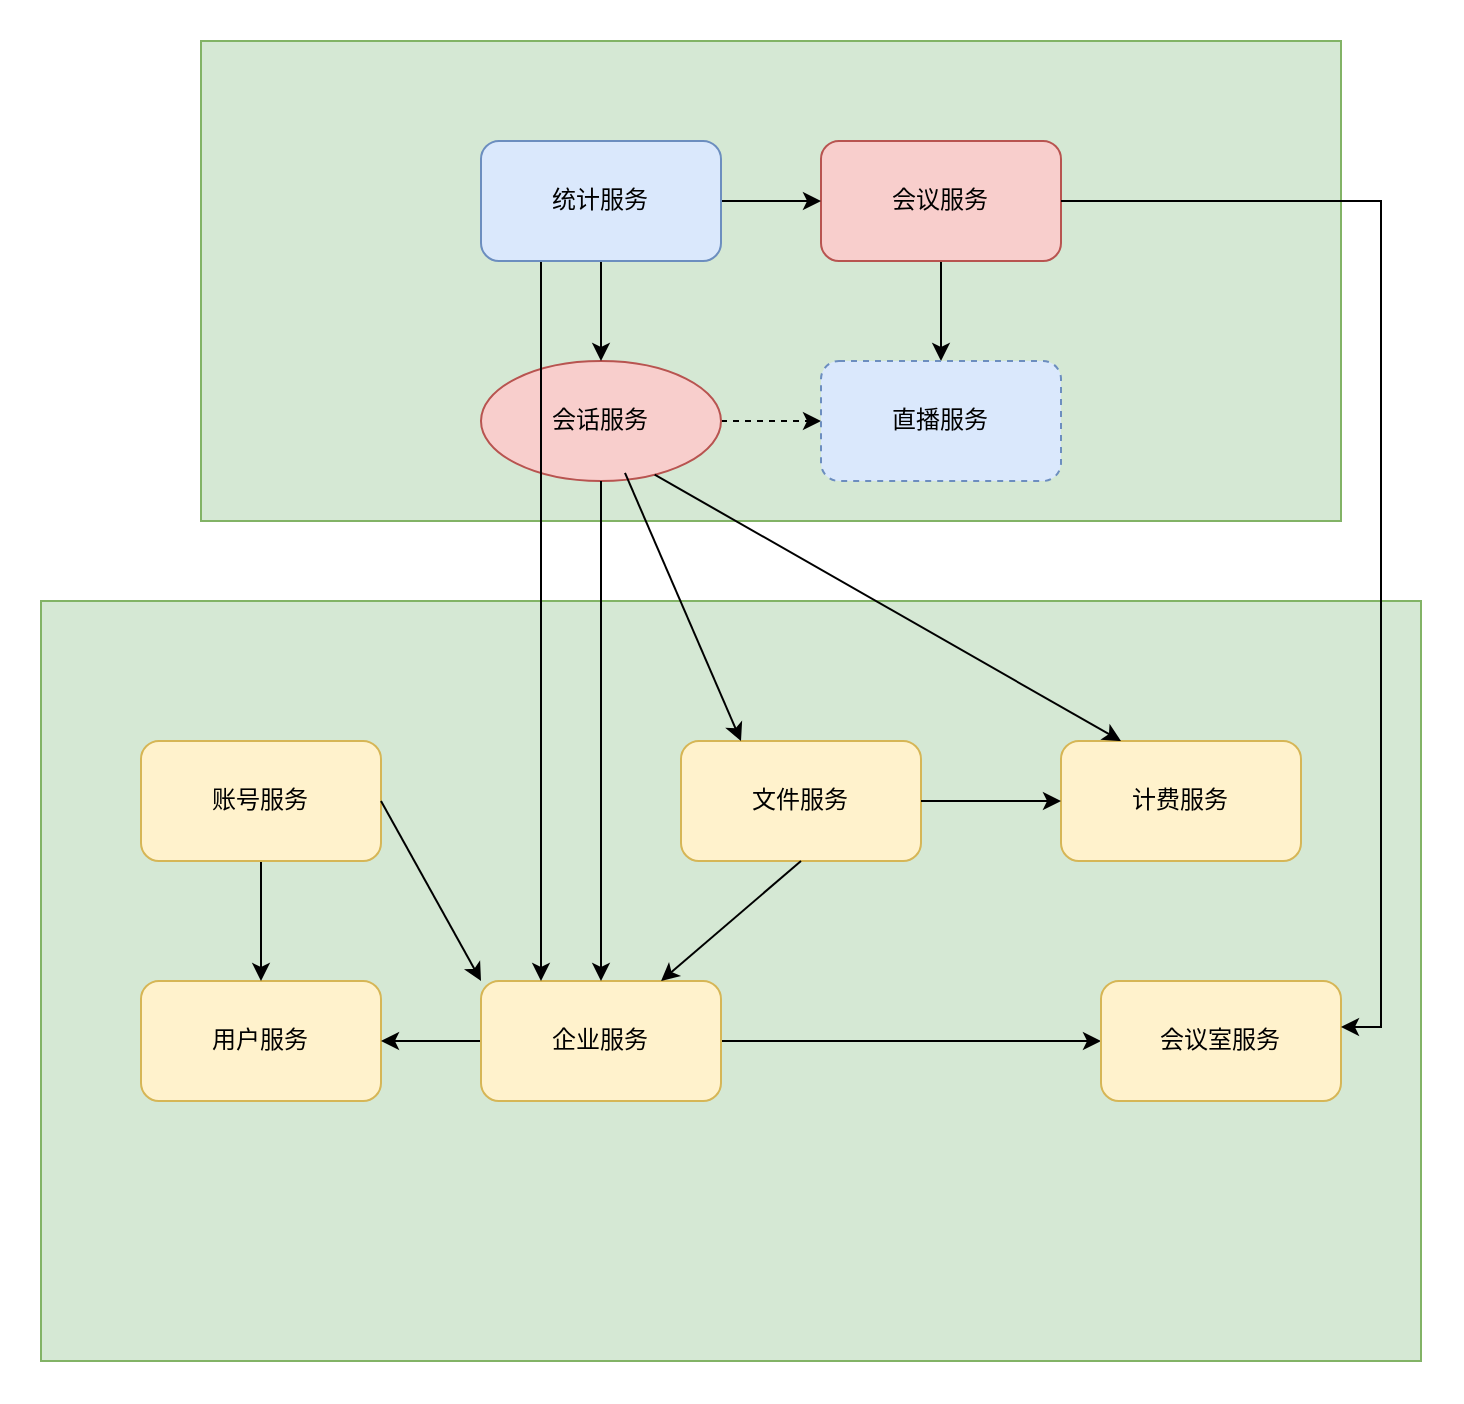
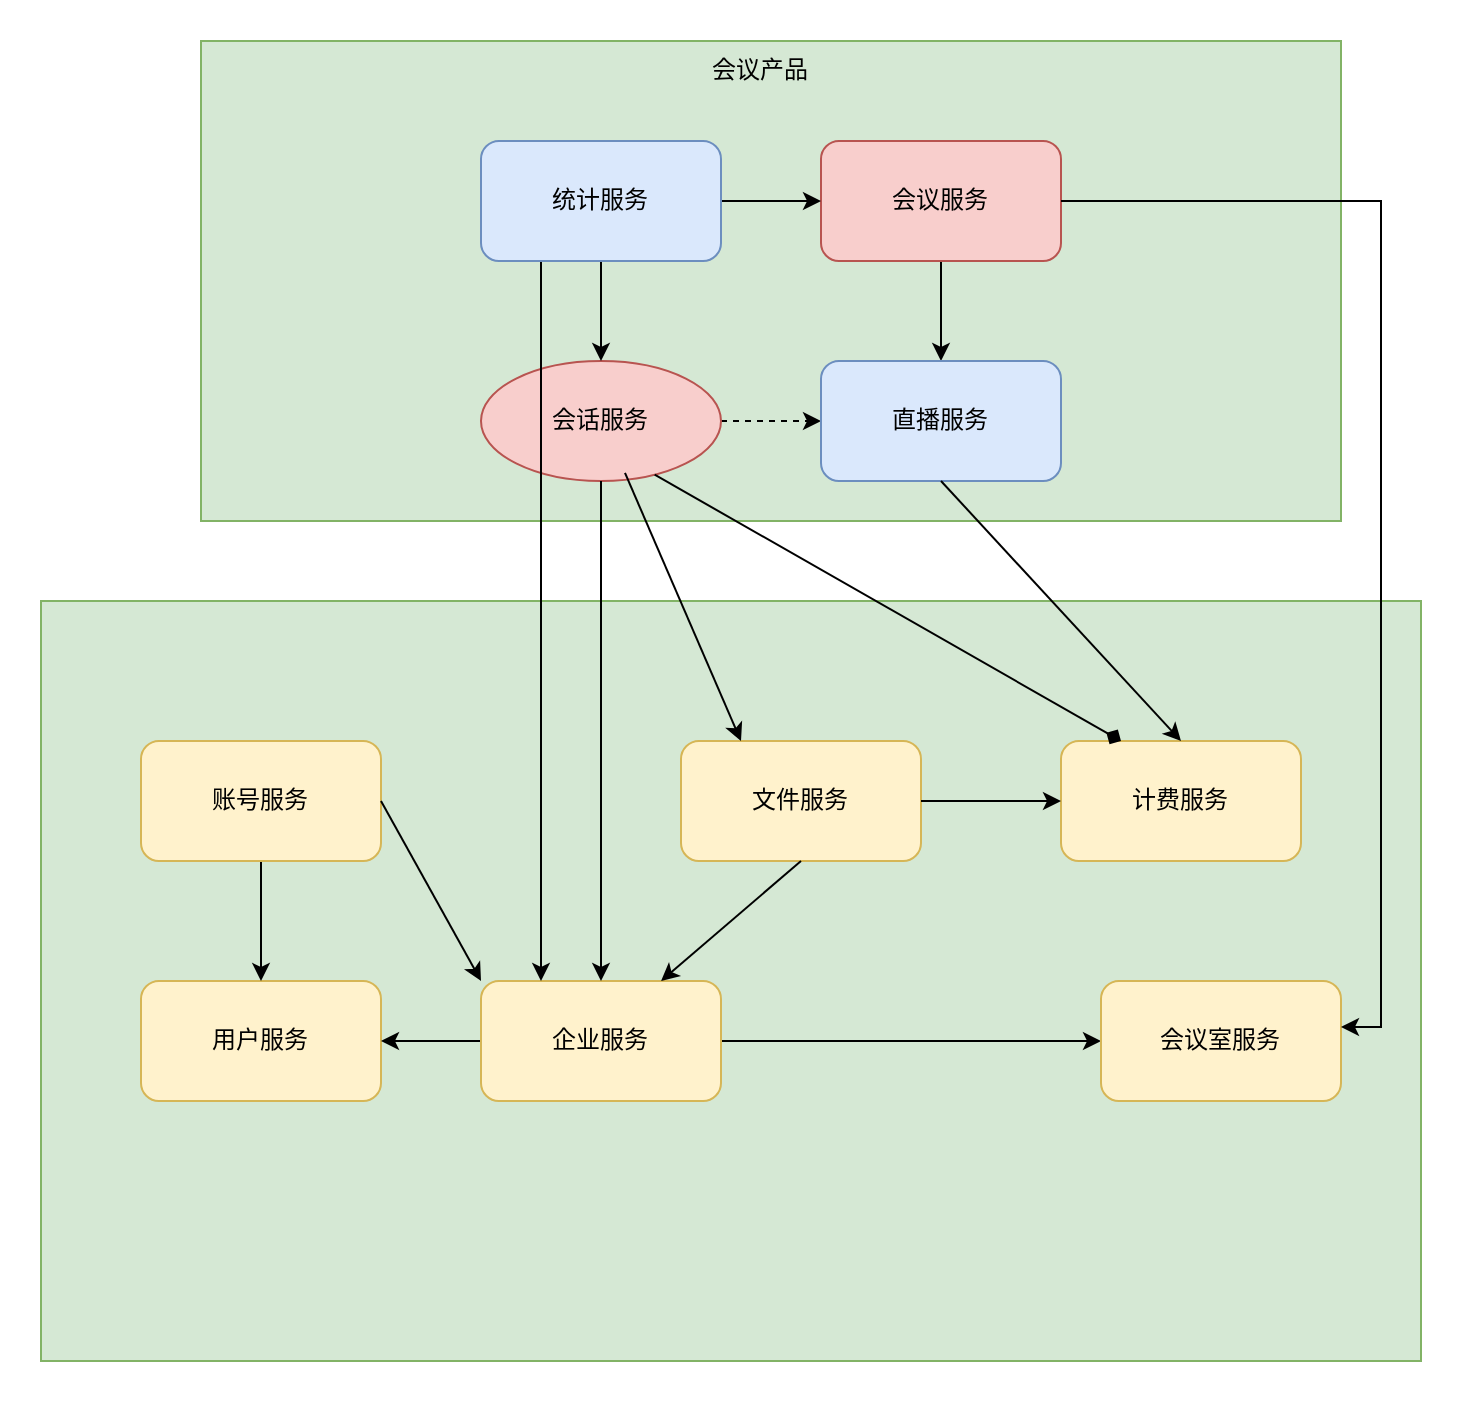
none -> (761, 71)
(941, 421) -> (941, 421)
none -> (1056, 606)
(1106, 733) -> (1106, 732)
